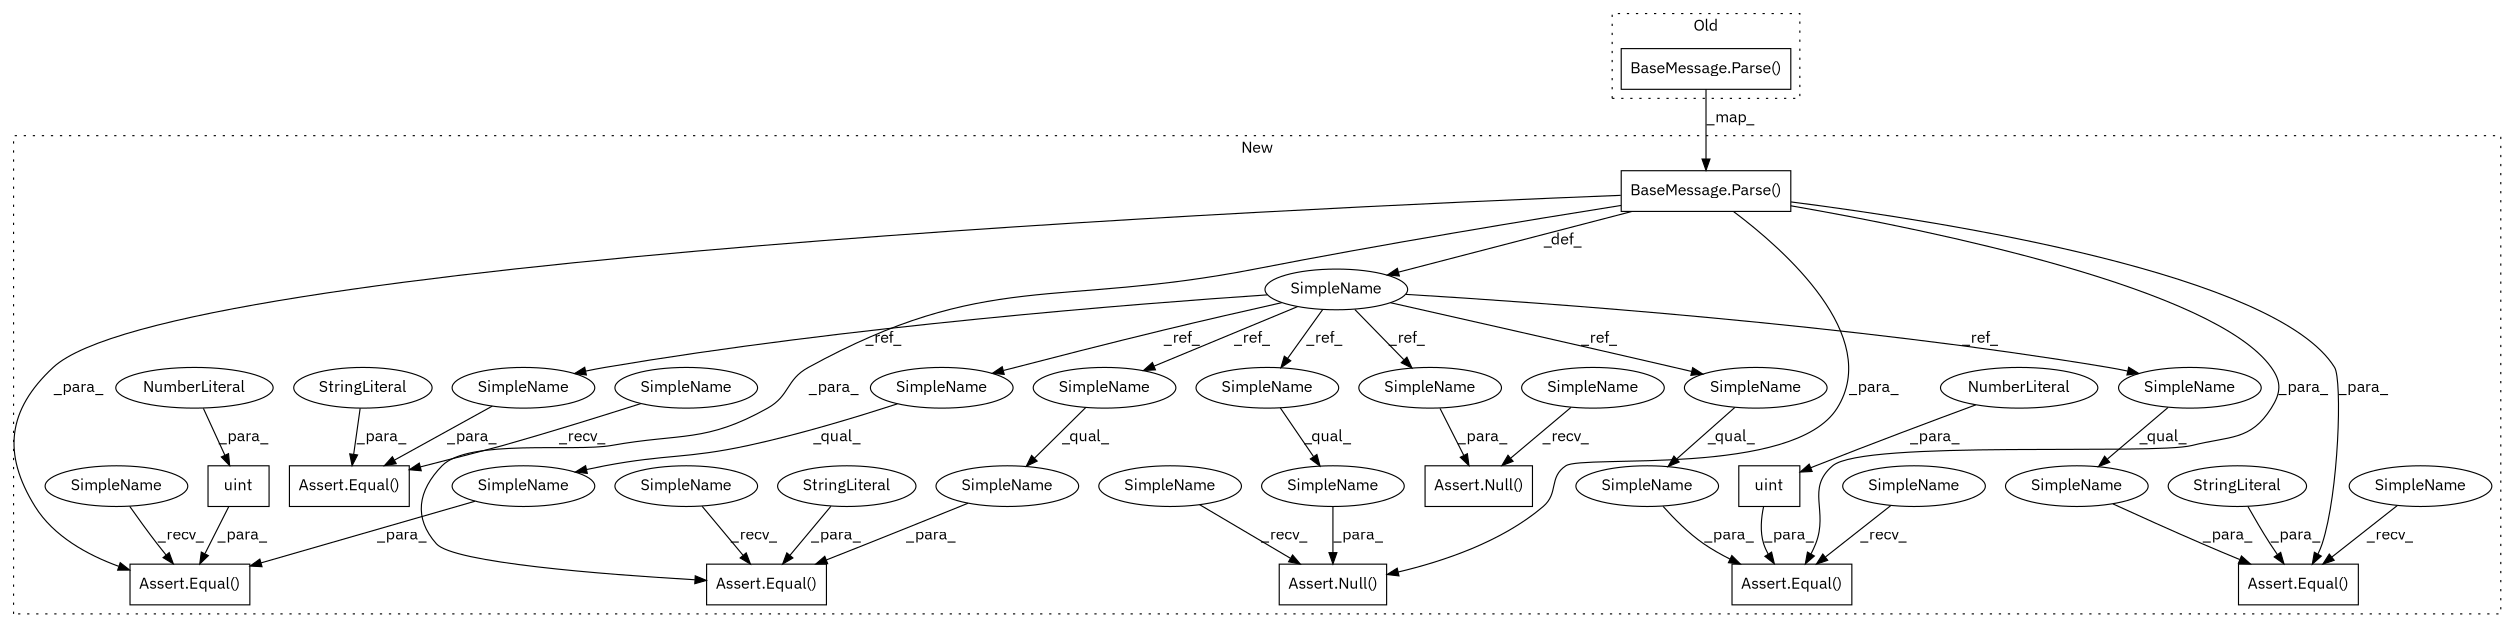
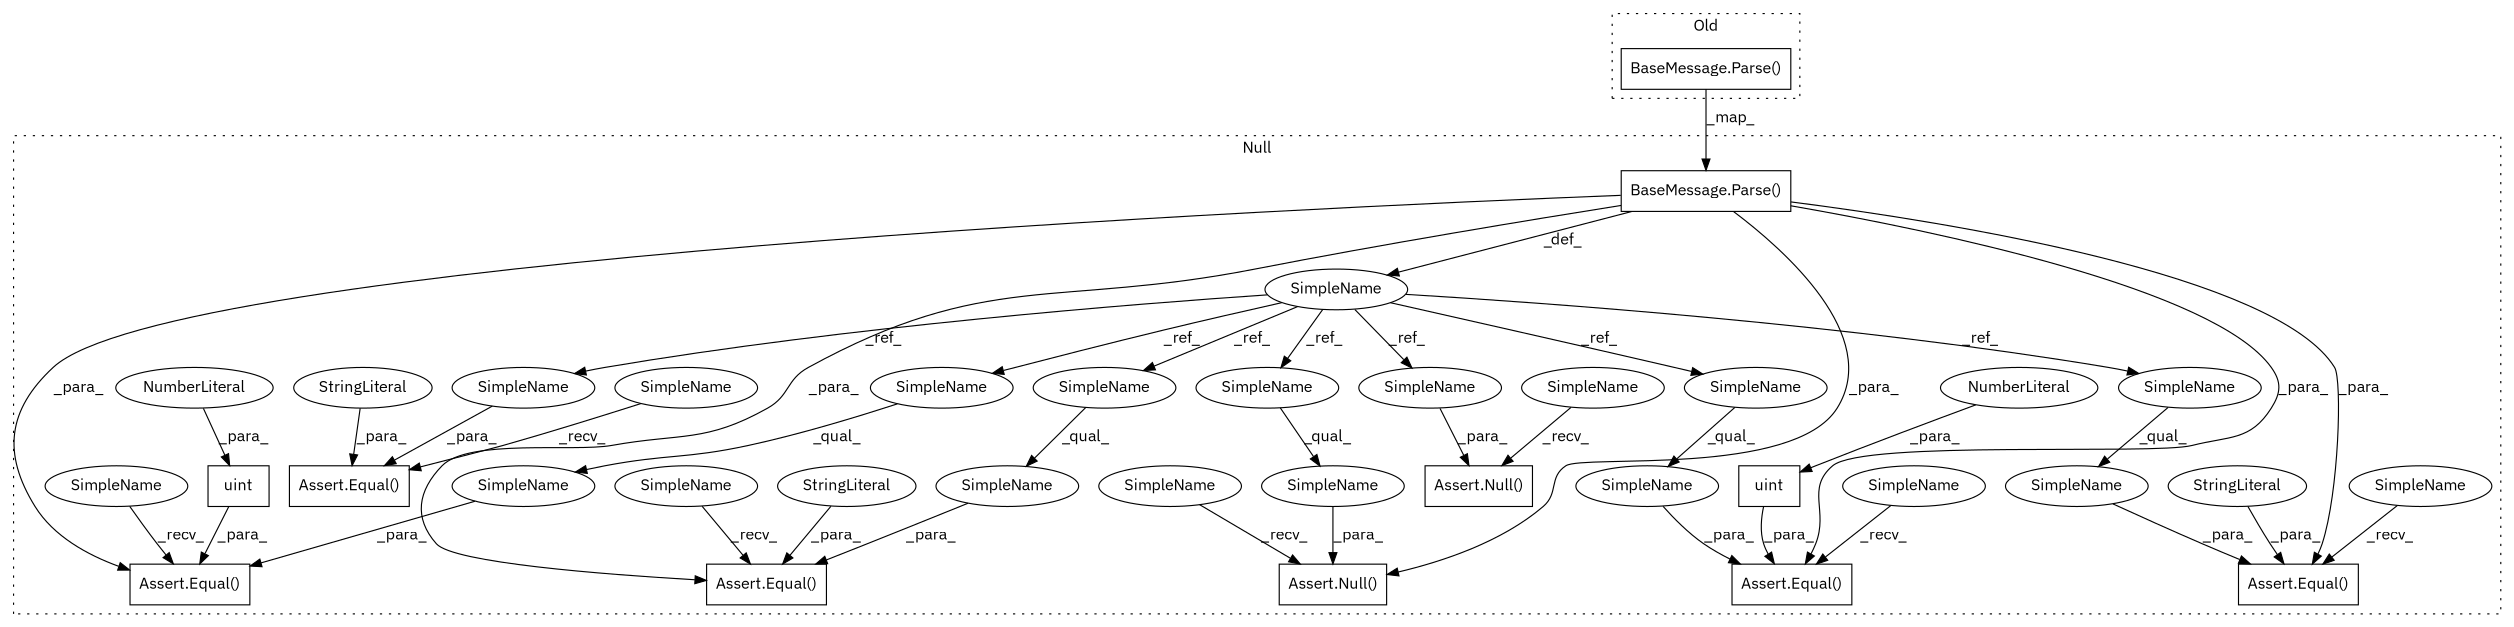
(1257, 149) -> (1257, 149)
